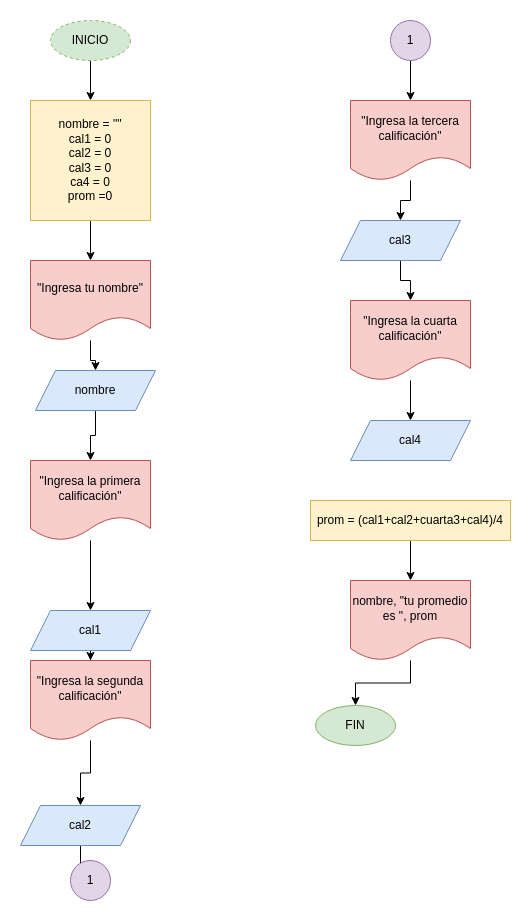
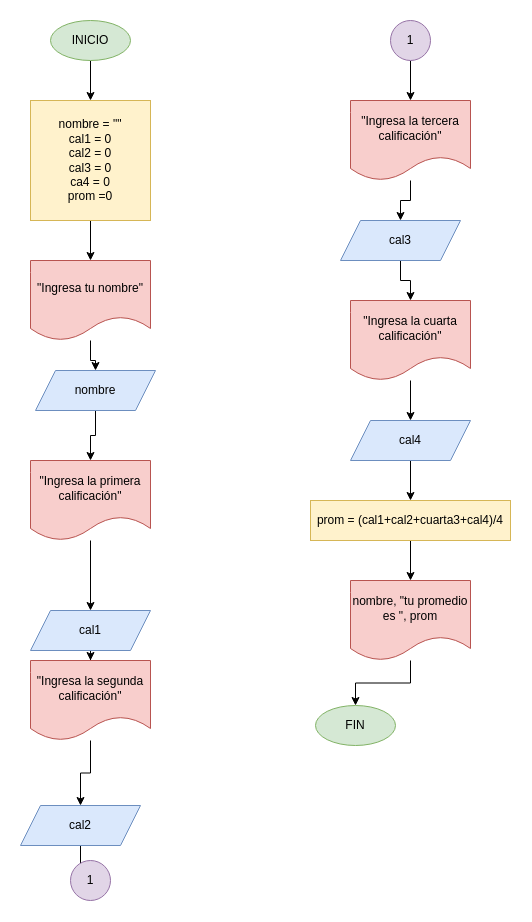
(91, 41) -> (91, 41)
none -> (411, 477)
